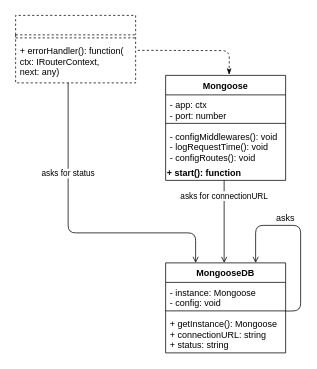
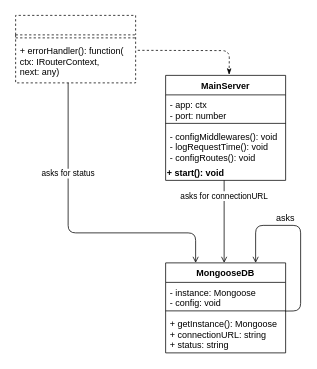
(225, 86) -> (225, 86)
(174, 173) -> (172, 173)
